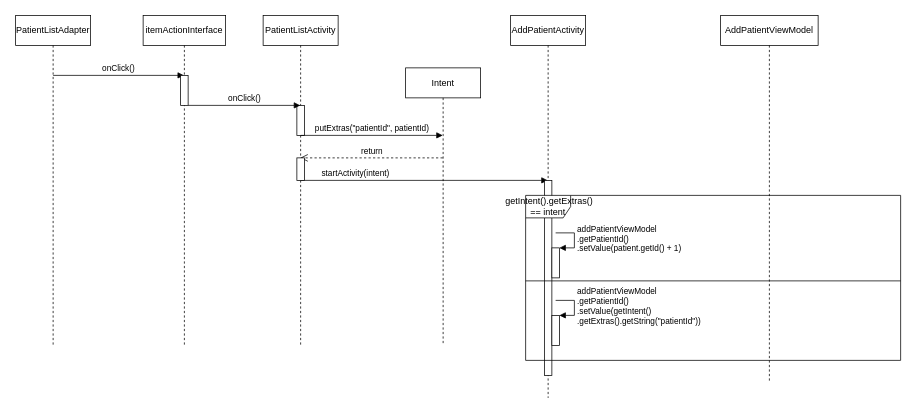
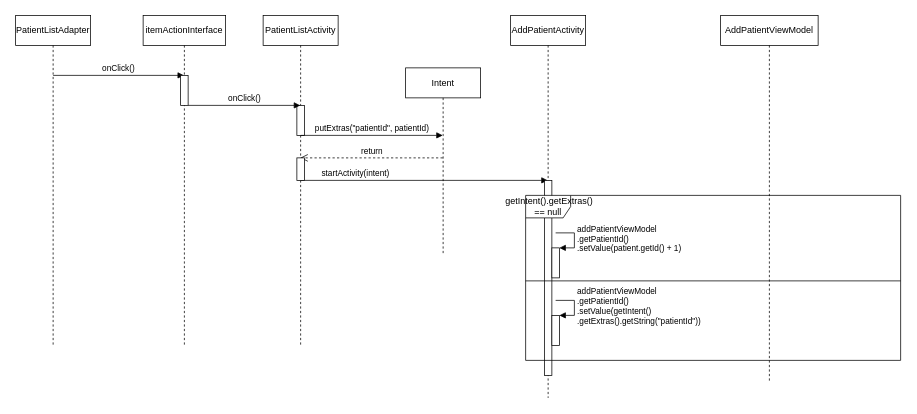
(443, 207) -> (443, 162)
(548, 207) -> (548, 207)
